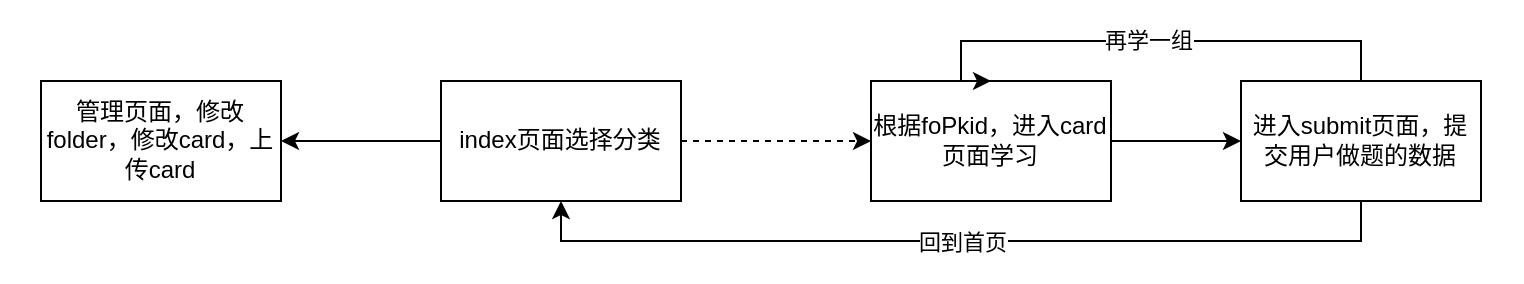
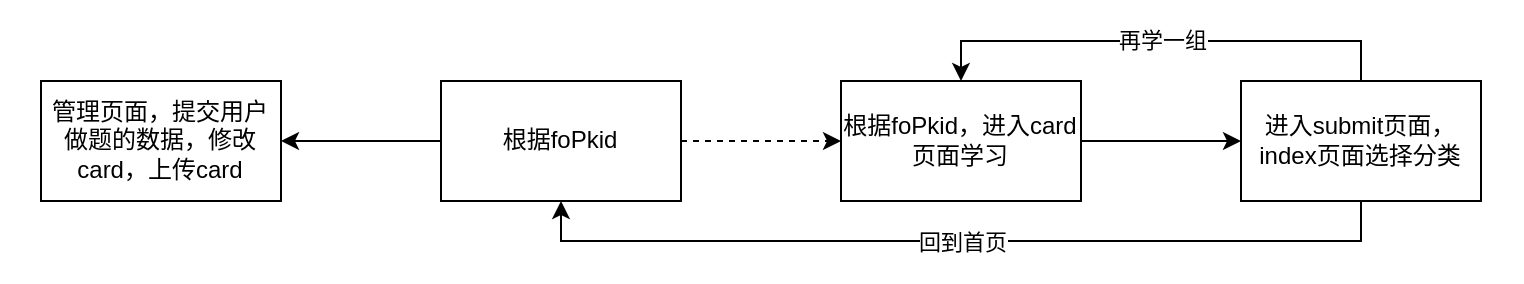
(161, 141) -> (161, 141)
(561, 141) -> (561, 141)
(991, 141) -> (961, 141)
(1361, 141) -> (1361, 141)
